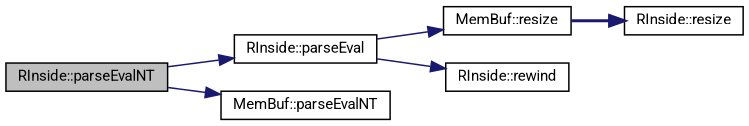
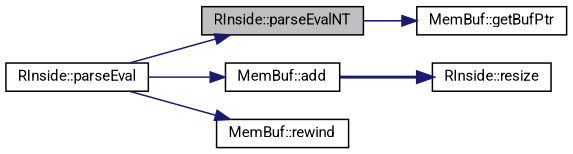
(507, 21) -> (283, 77)
(193, 63) -> (173, 51)
(507, 77) -> (283, 134)
(306, 105) -> (492, 21)
